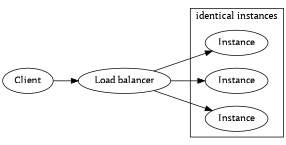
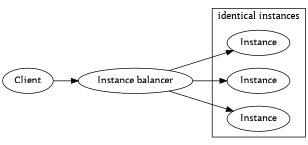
(124, 81) -> (135, 81)
